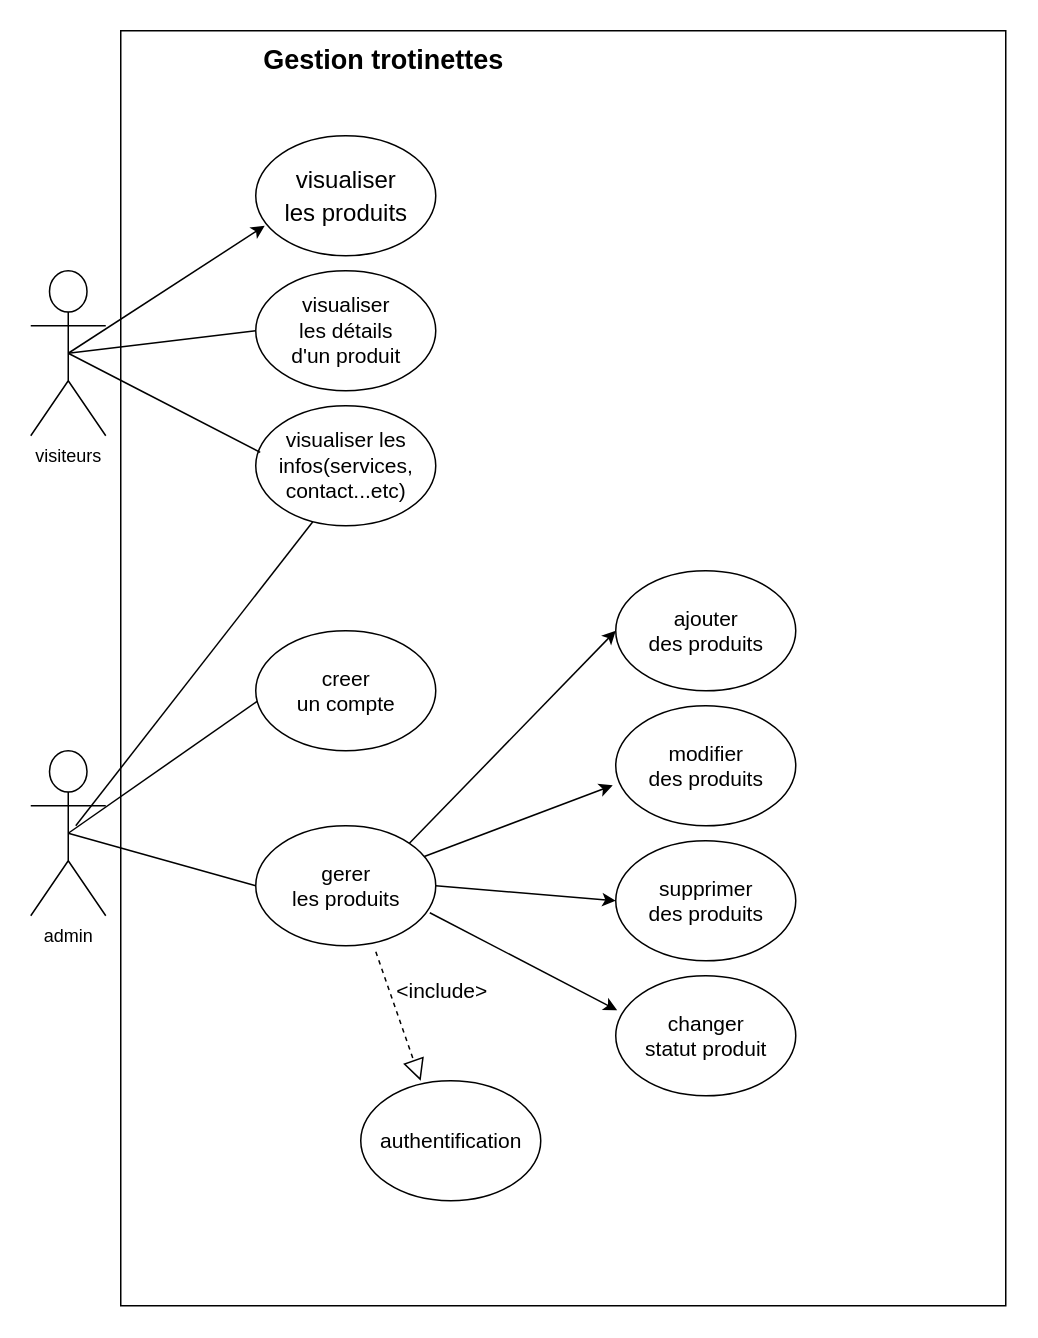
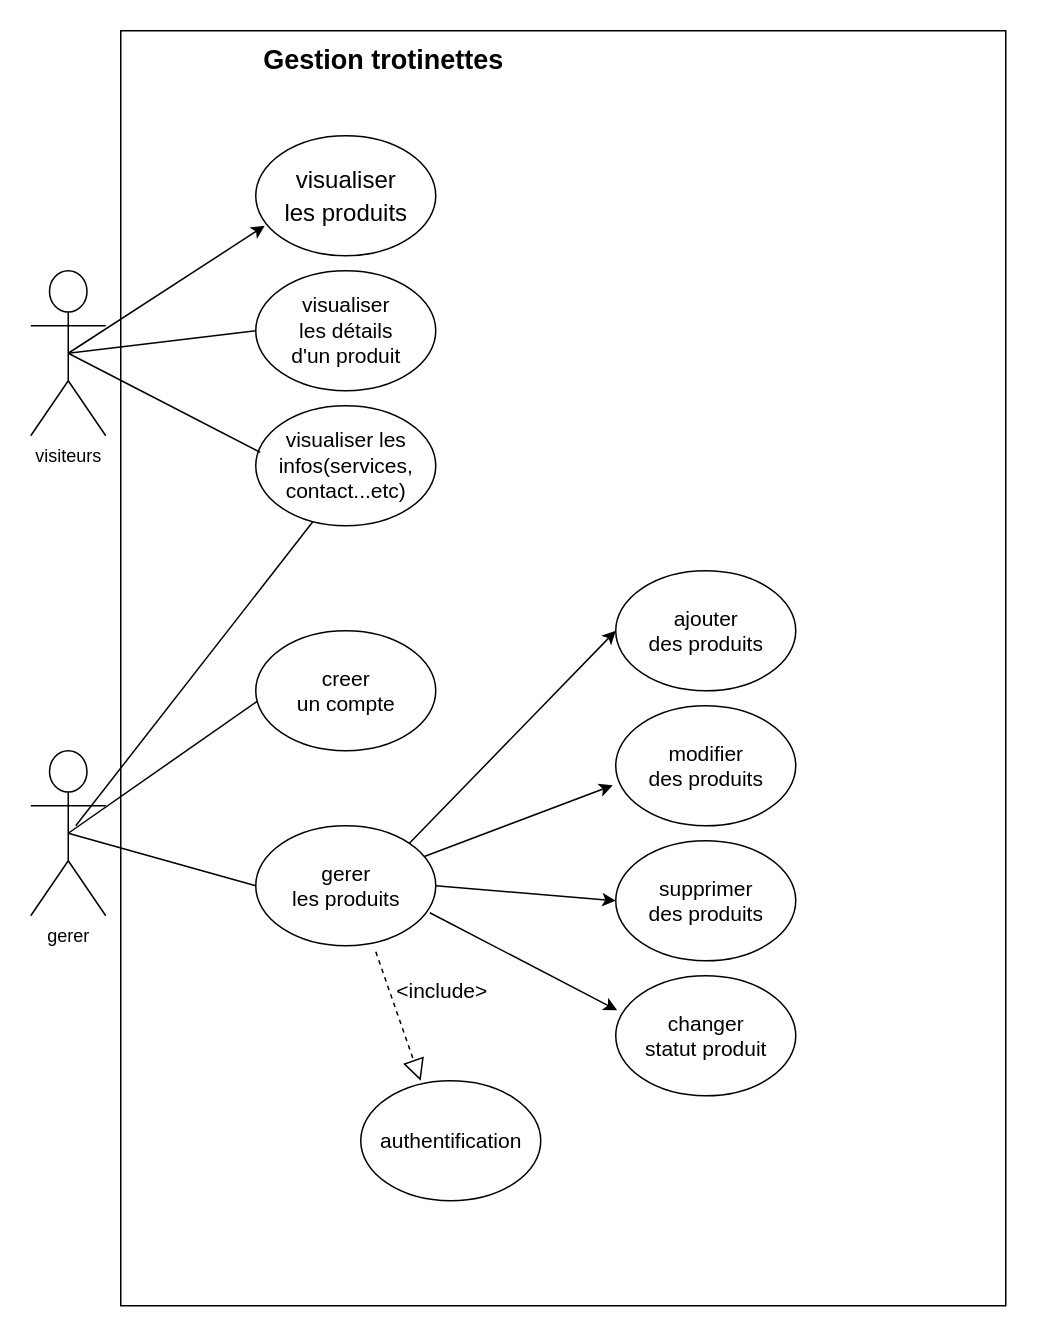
(69, 937) -> (69, 937)
